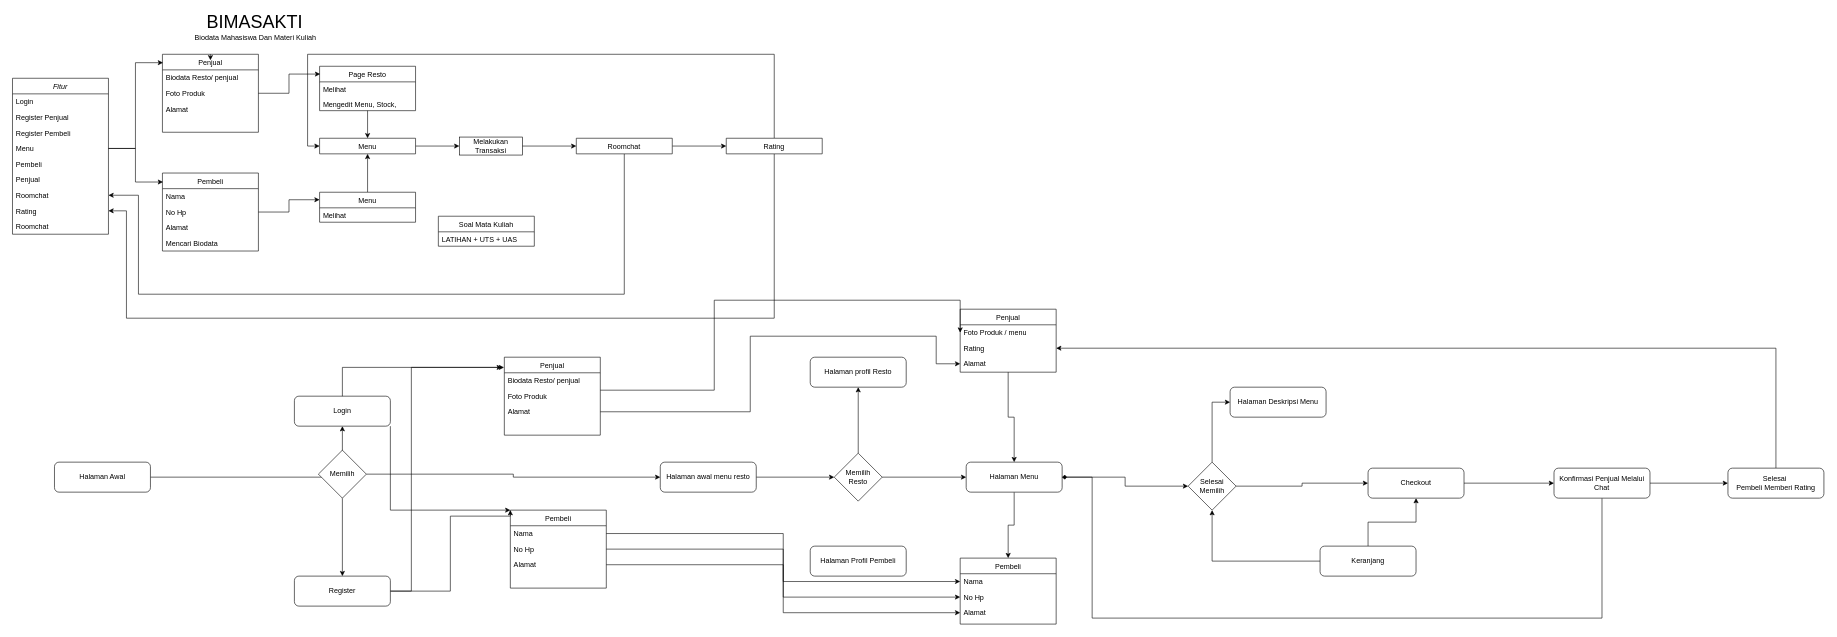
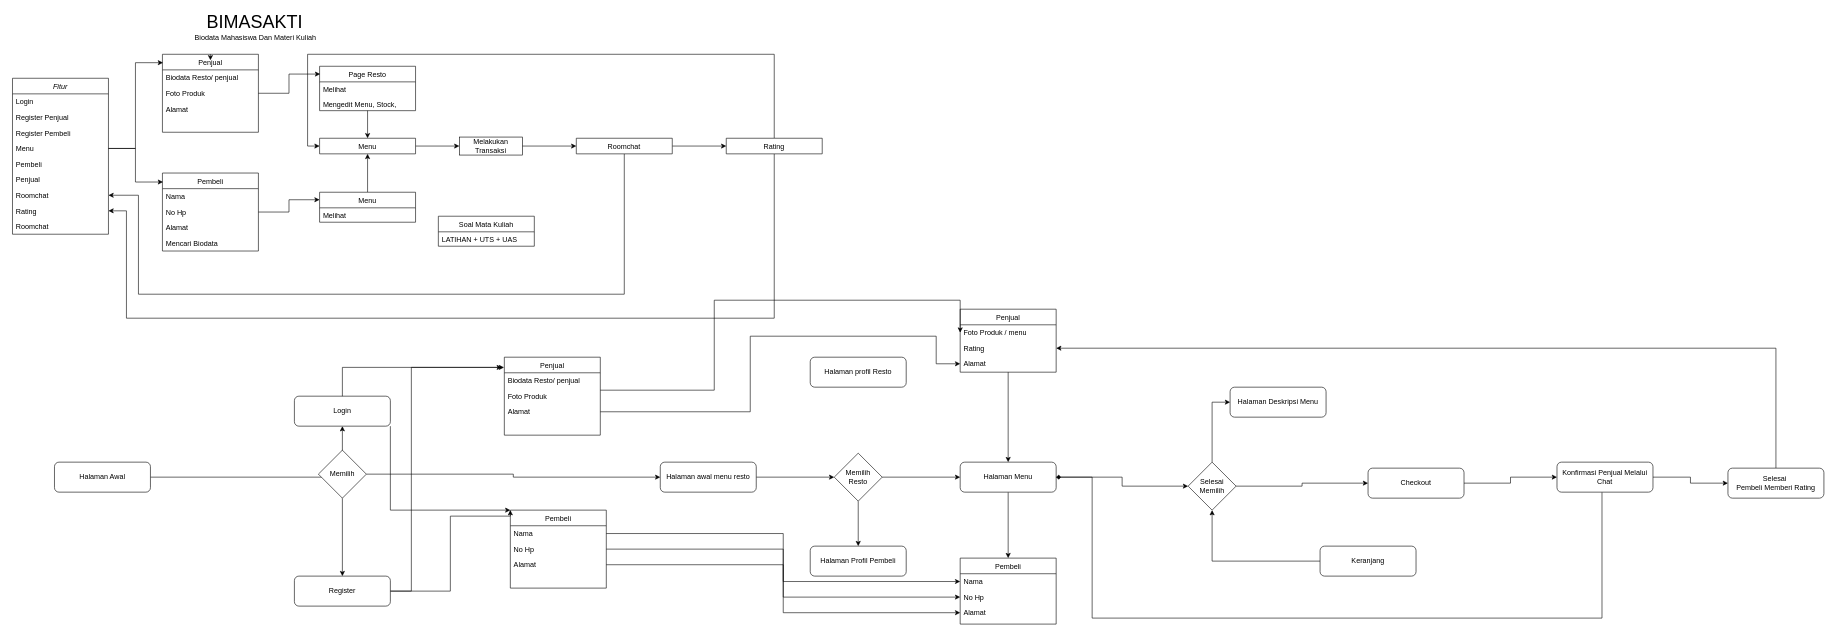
(858, 392) -> none
(1014, 477) -> (1008, 477)
(1602, 483) -> (1605, 477)
(1368, 522) -> none
none -> (858, 540)
